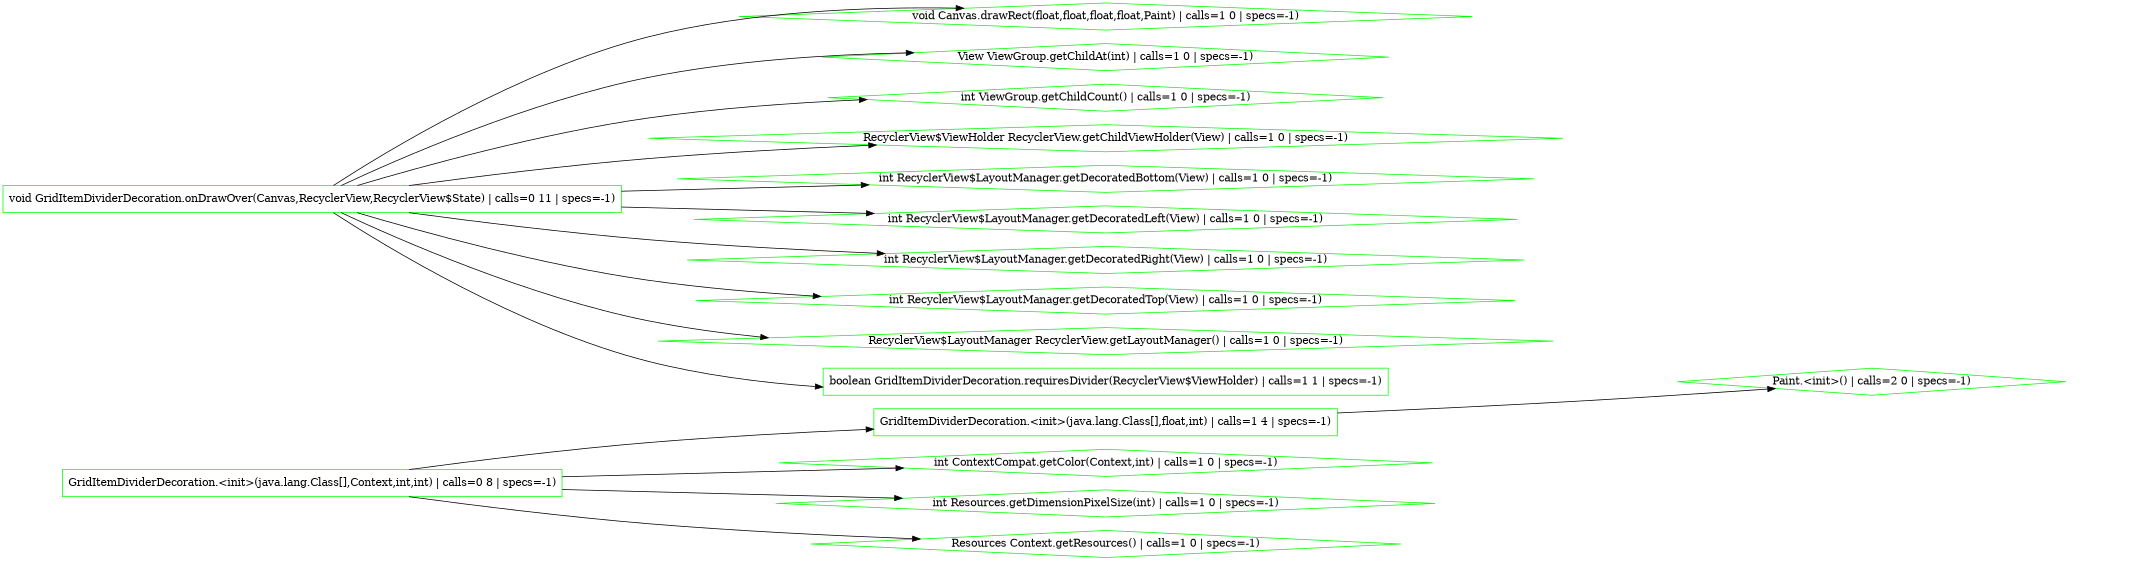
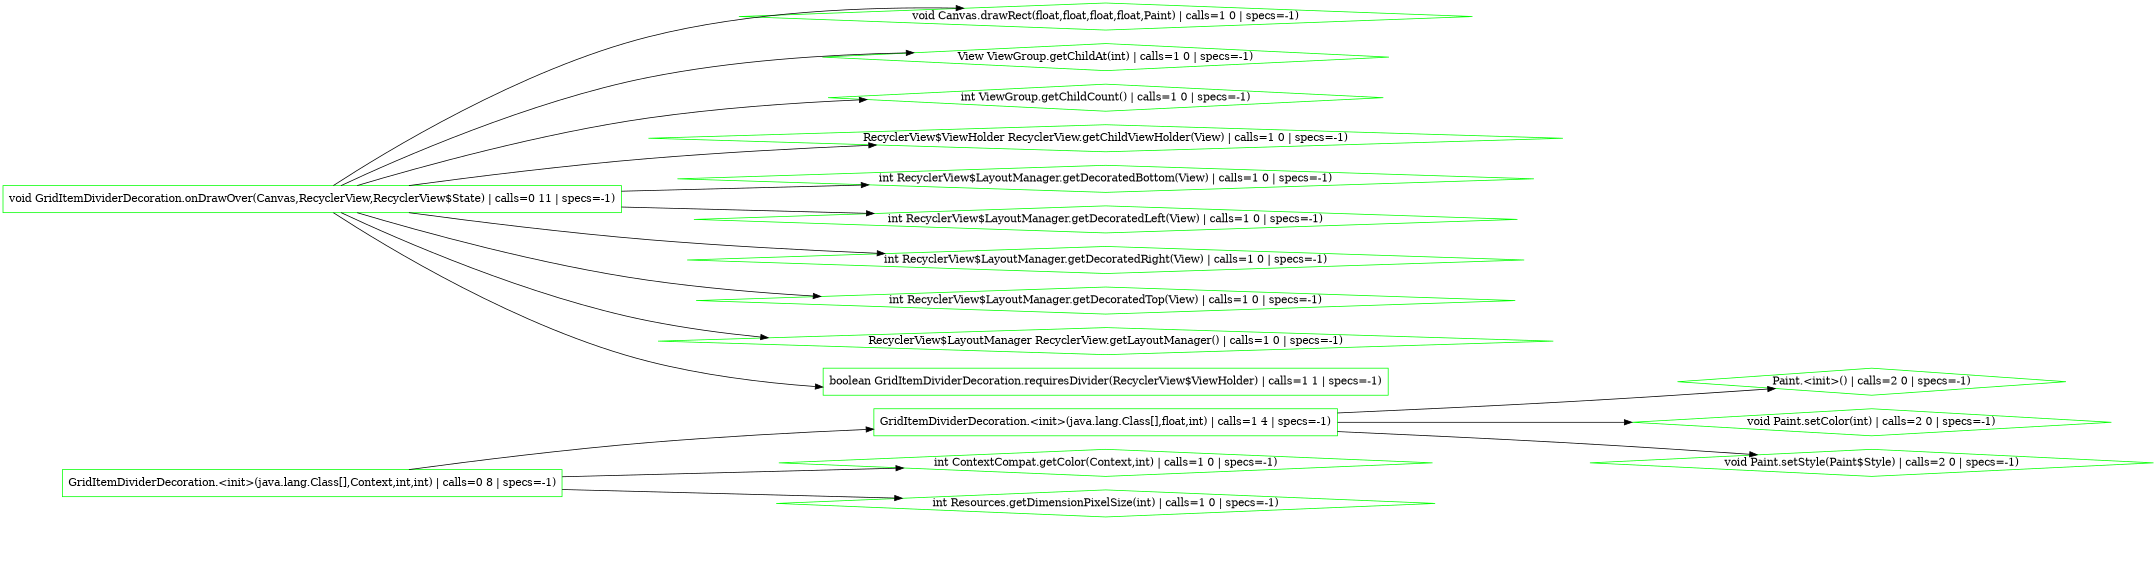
none -> (1872, 422)
none -> (1872, 463)
(1106, 544) -> none
